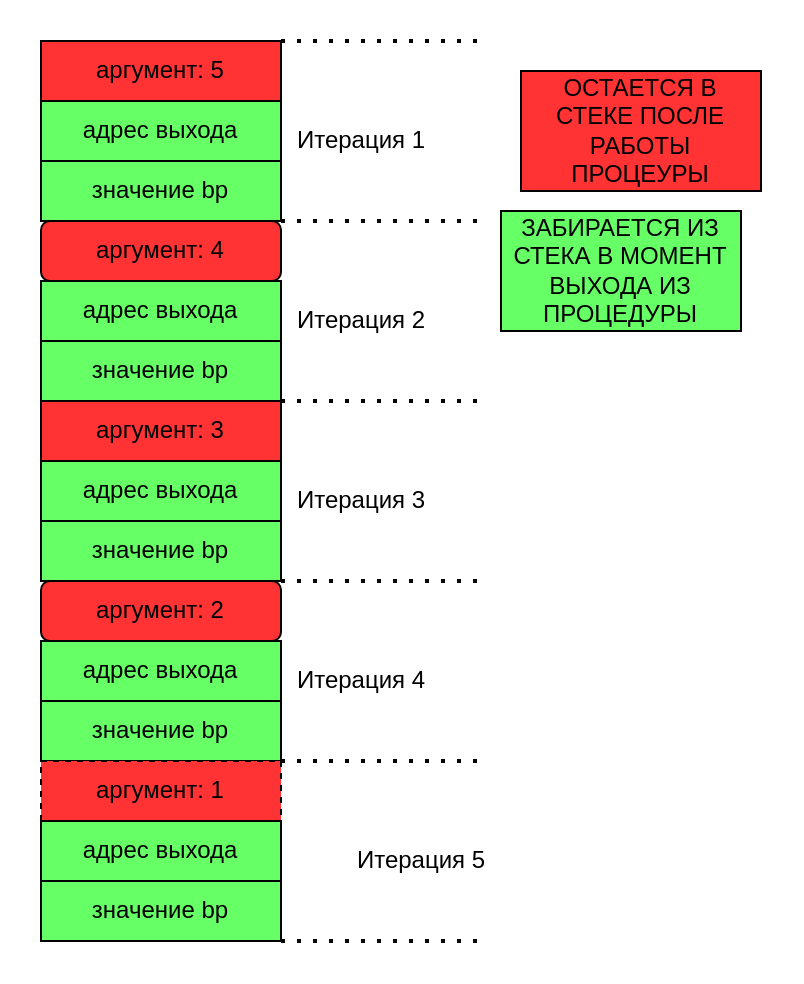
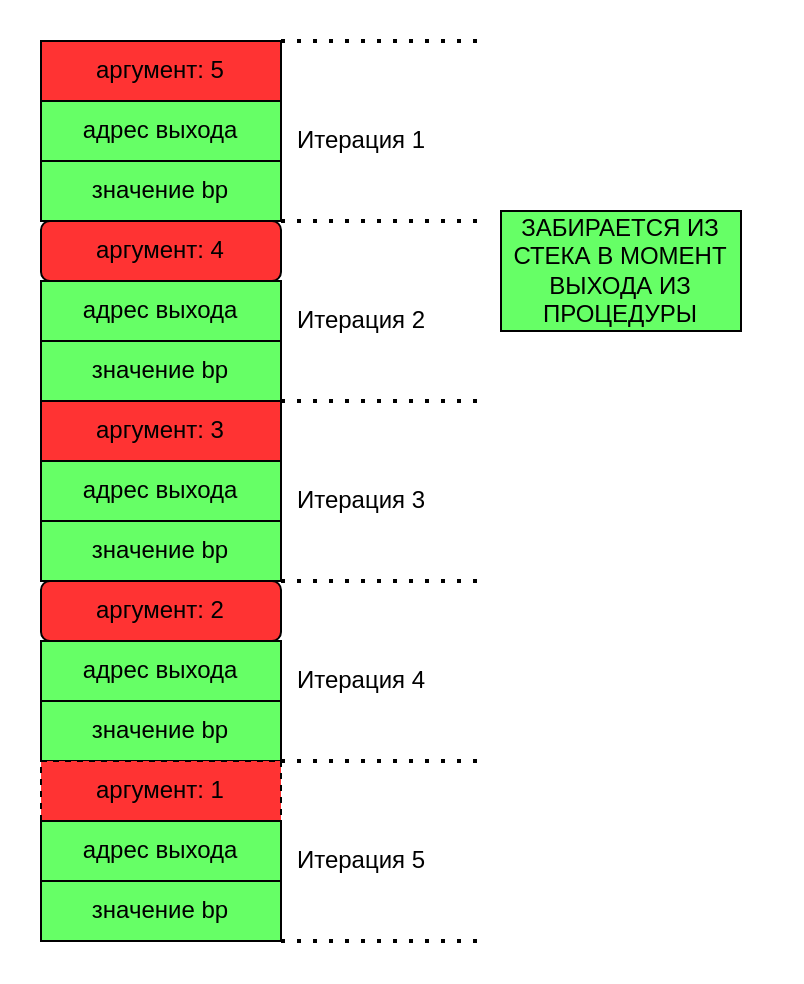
(641, 131) -> none
(421, 861) -> (361, 861)
